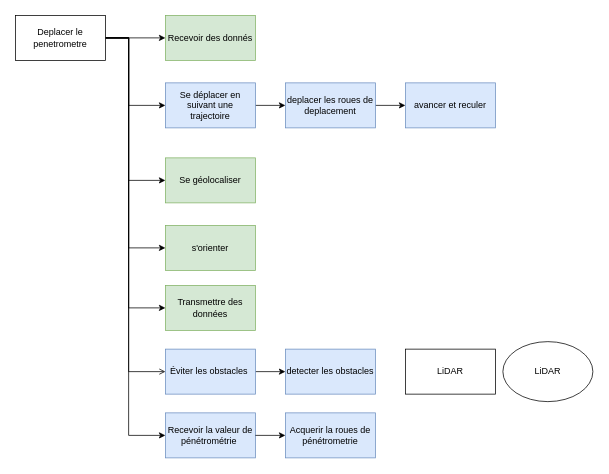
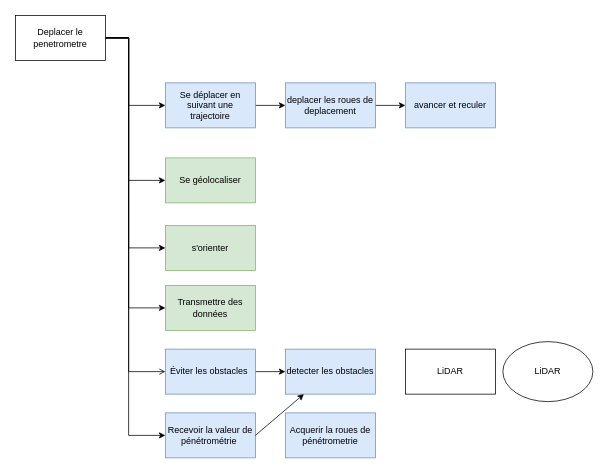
(159, 38) -> none
(210, 38) -> none
(267, 435) -> (278, 416)
